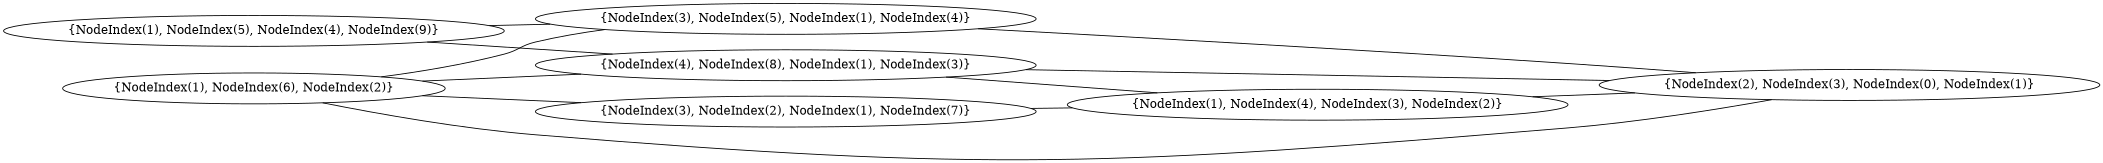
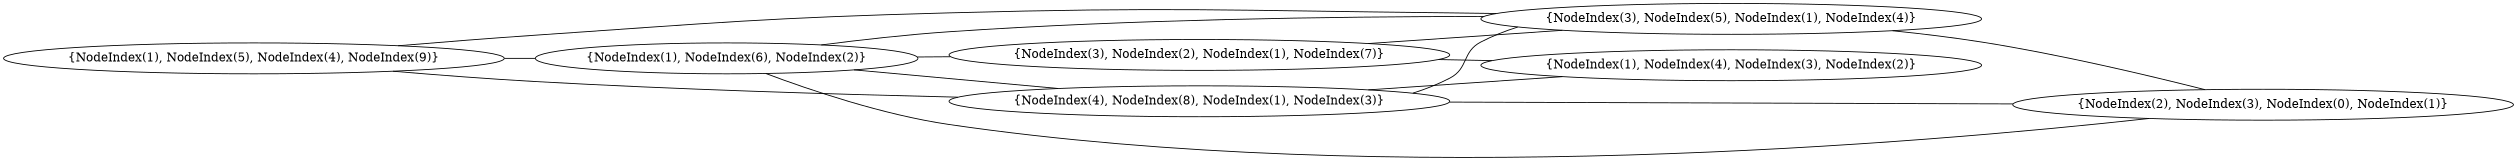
none -> (1465, 37)
none -> (520, 58)
none -> (1462, 66)
(1584, 95) -> none
